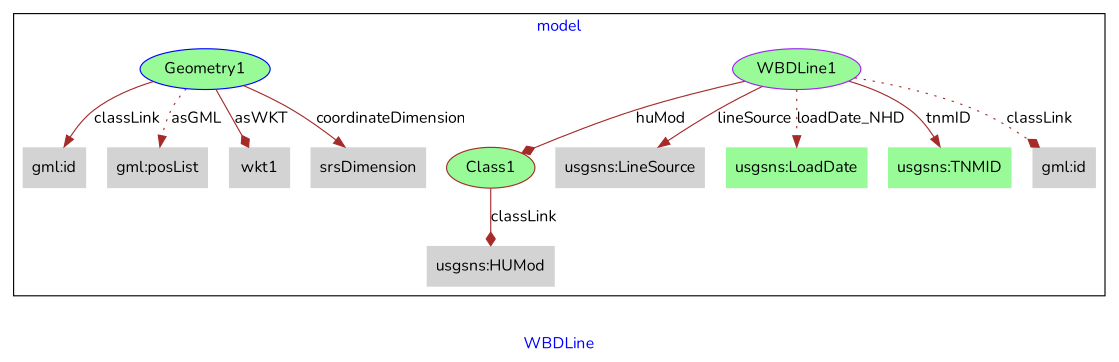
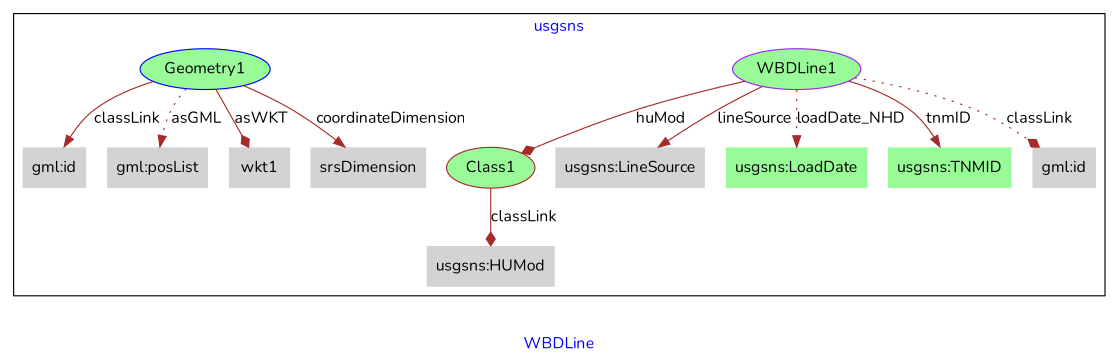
(559, 27) -> (559, 27)
